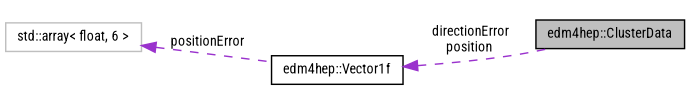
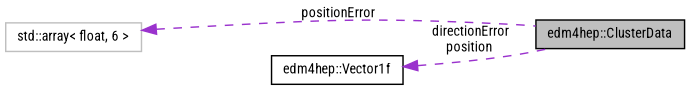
(214, 55) -> (346, 20)
